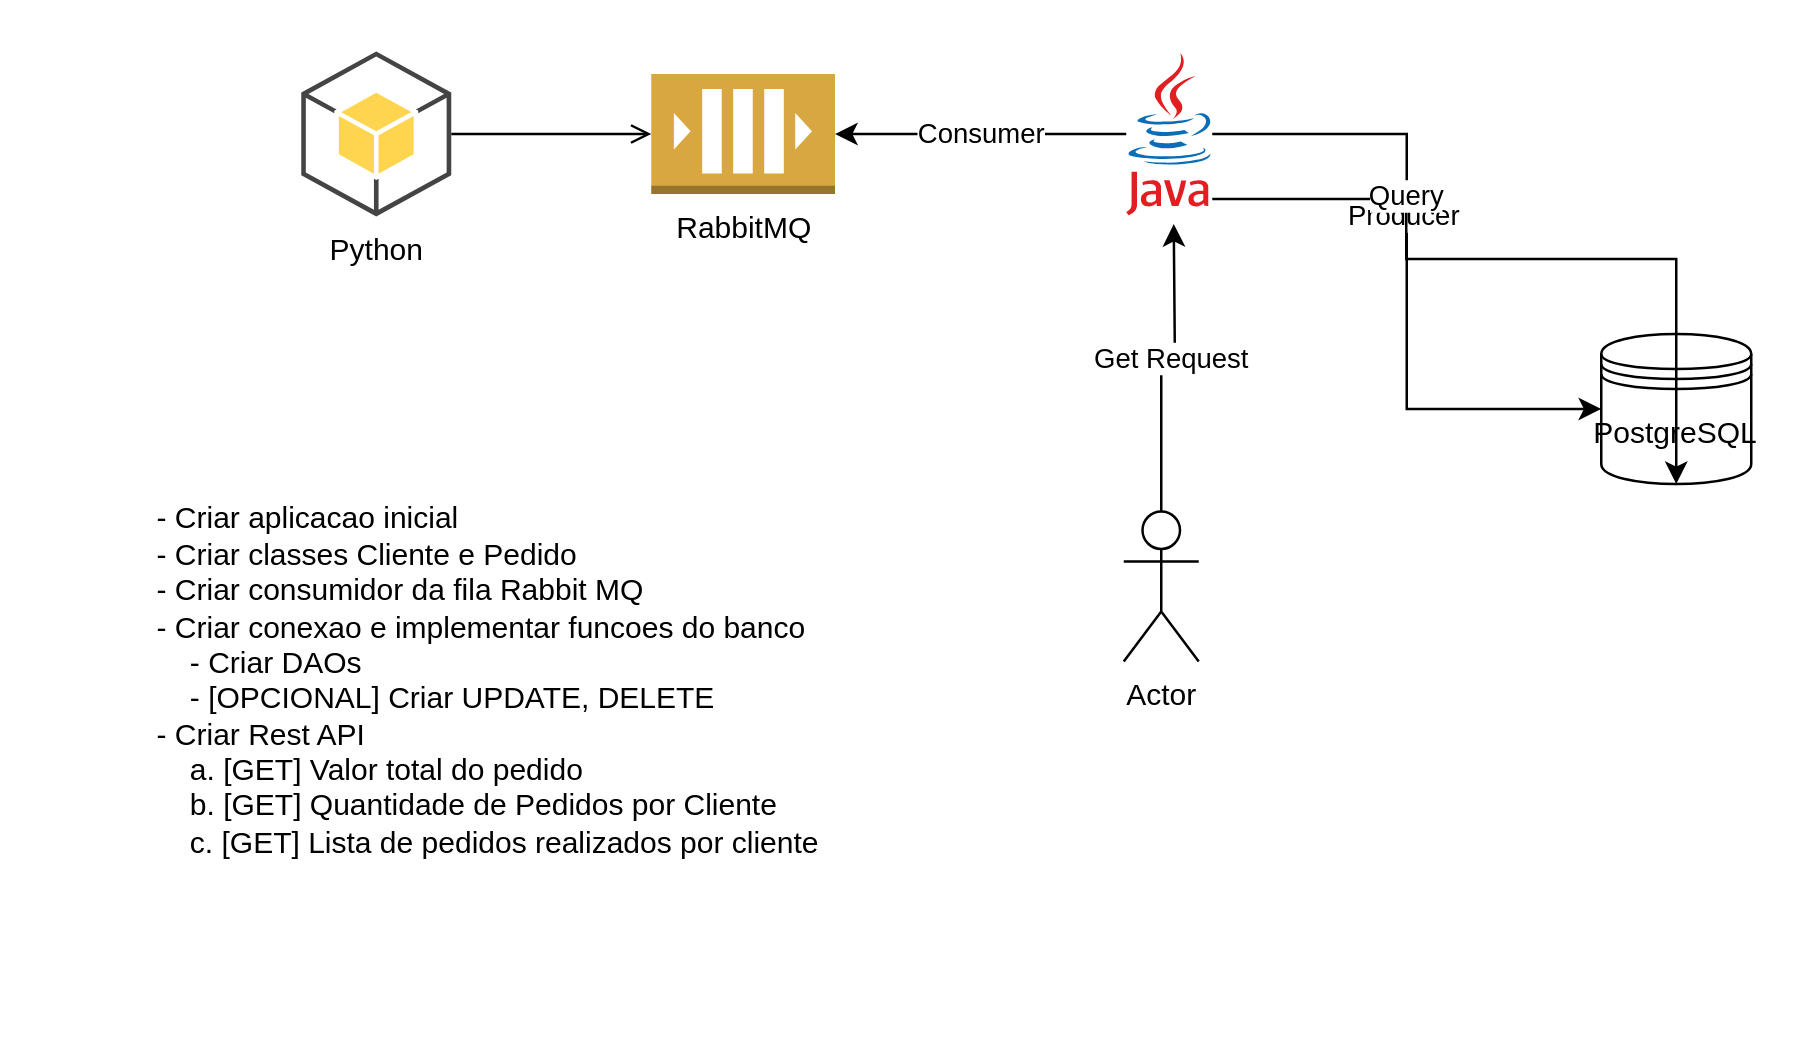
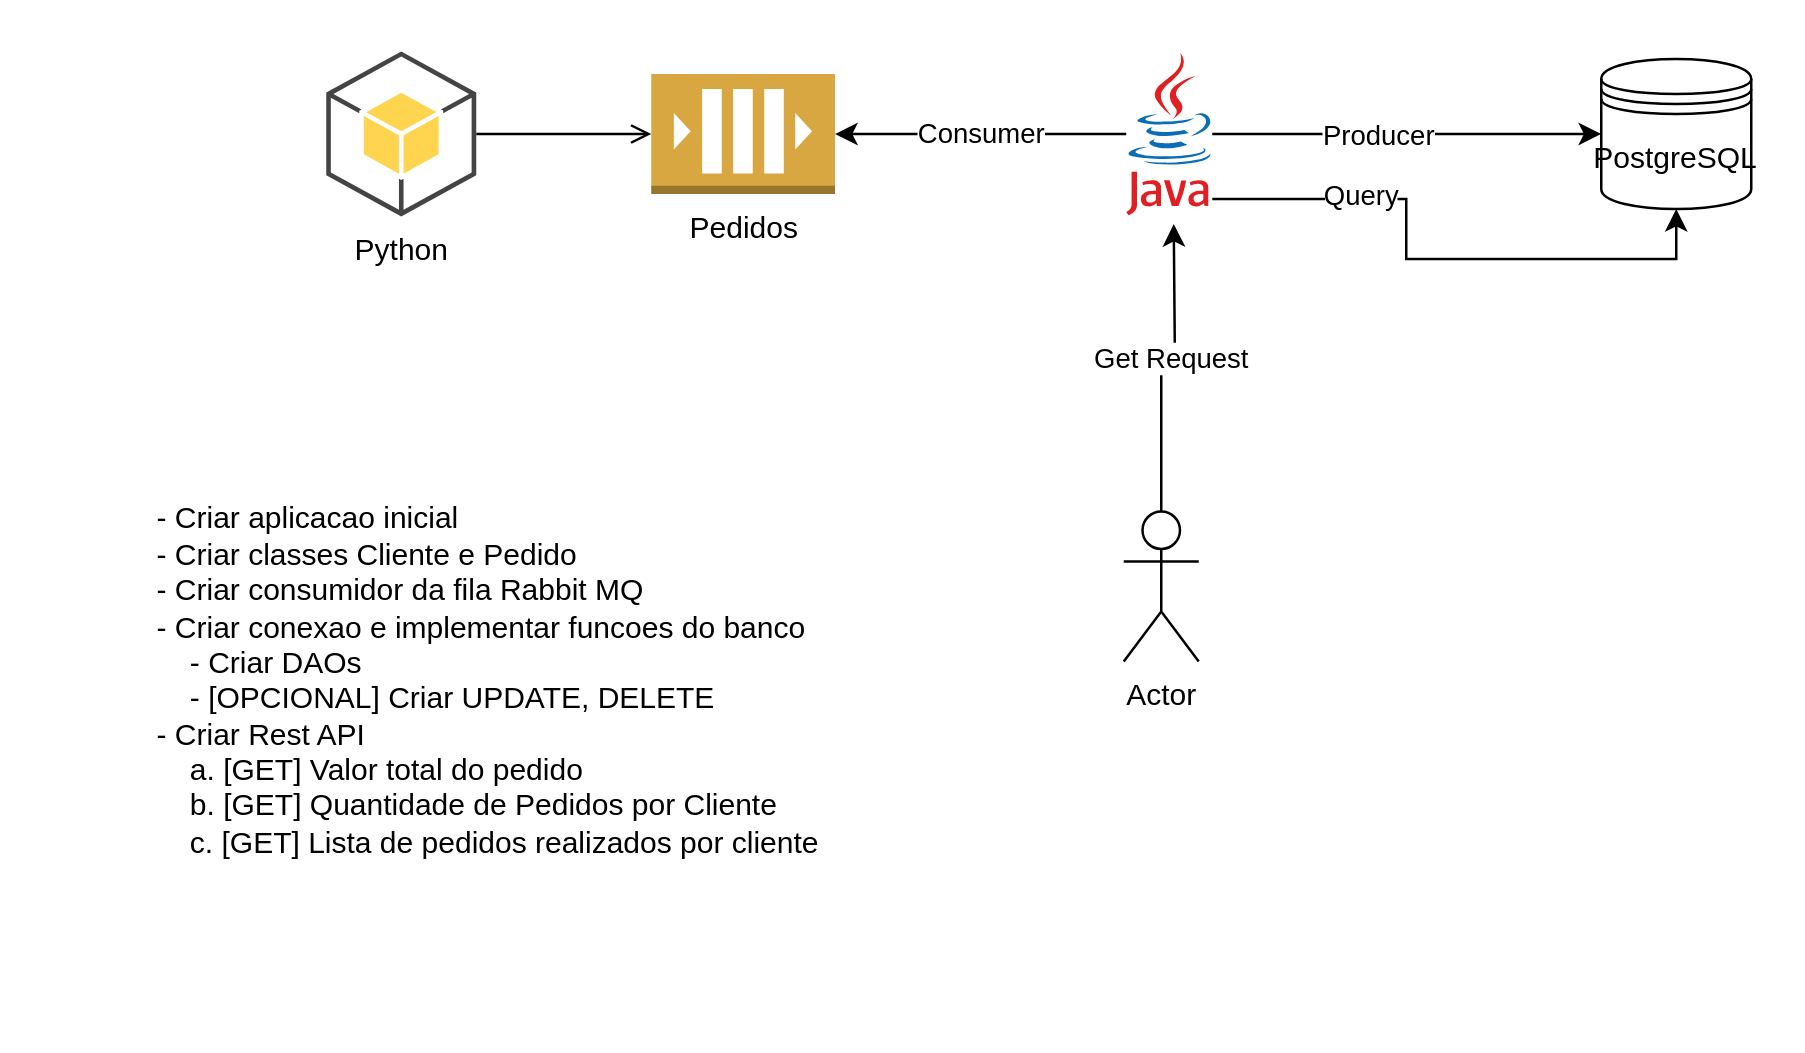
(376, 134) -> (401, 134)
(745, 229) -> (745, 229)
(1676, 409) -> (1676, 134)
